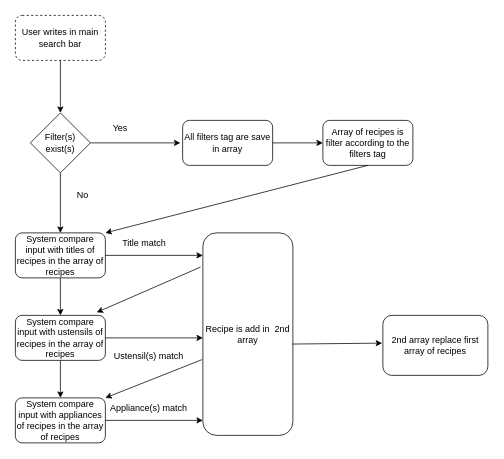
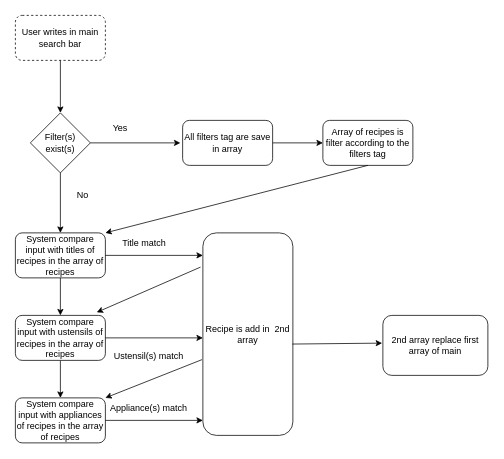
(435, 345) -> (435, 345)
